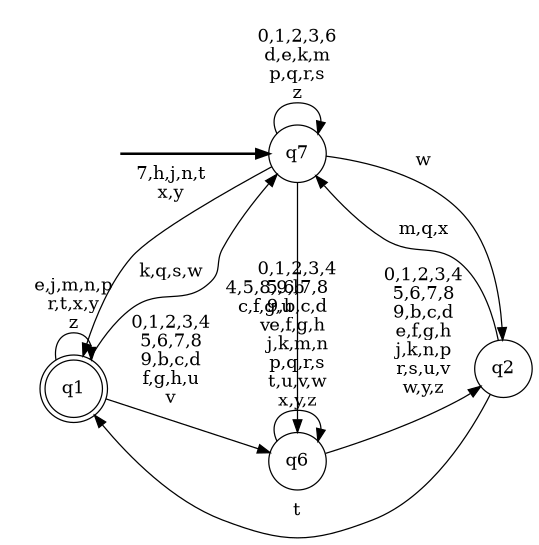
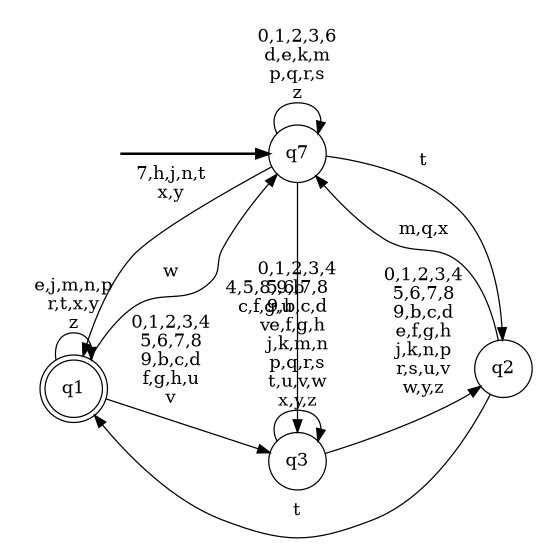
(424, 161) -> (424, 161)
(171, 272) -> (171, 272)
(298, 461) -> (298, 461)
